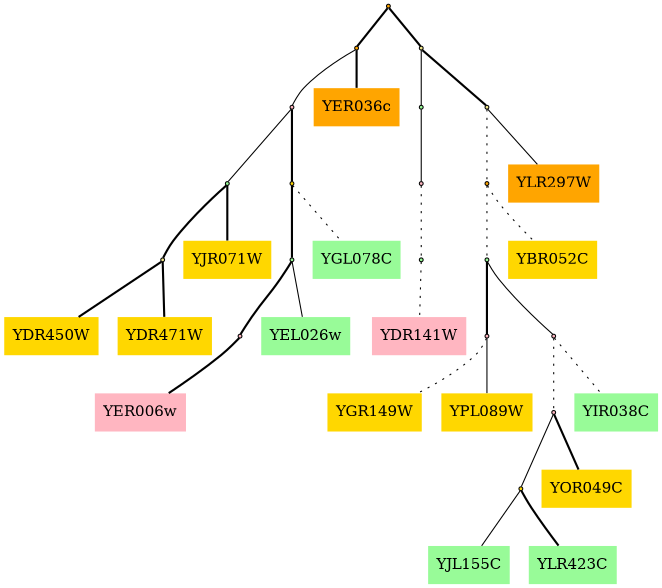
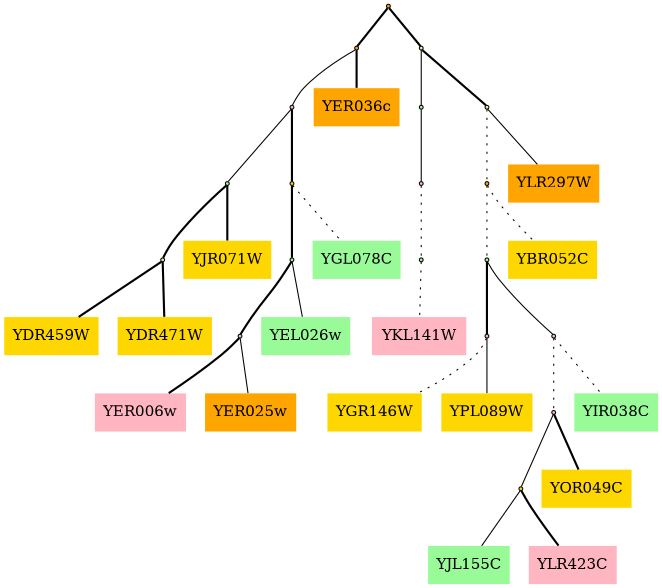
(51, 336) -> (51, 336)
(419, 336) -> (419, 336)
none -> (251, 412)
(375, 412) -> (375, 412)
(573, 565) -> (573, 565)
